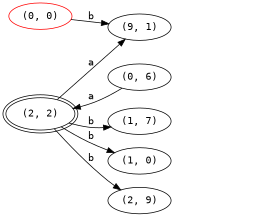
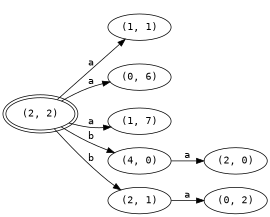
(40, 16) -> none
(140, 27) -> (140, 27)
(102, 99) -> (82, 91)
(91, 122) -> (91, 122)
(140, 161) -> (140, 161)
none -> (236, 161)
(140, 201) -> (140, 201)
none -> (236, 201)
